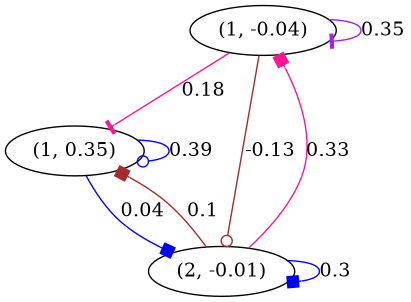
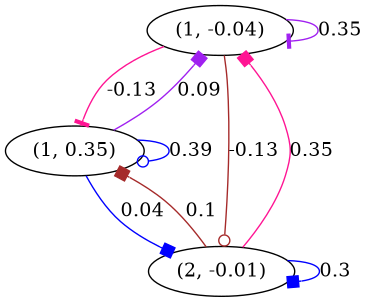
(204, 91) -> (132, 91)
none -> (157, 102)
(328, 151) -> (312, 151)
